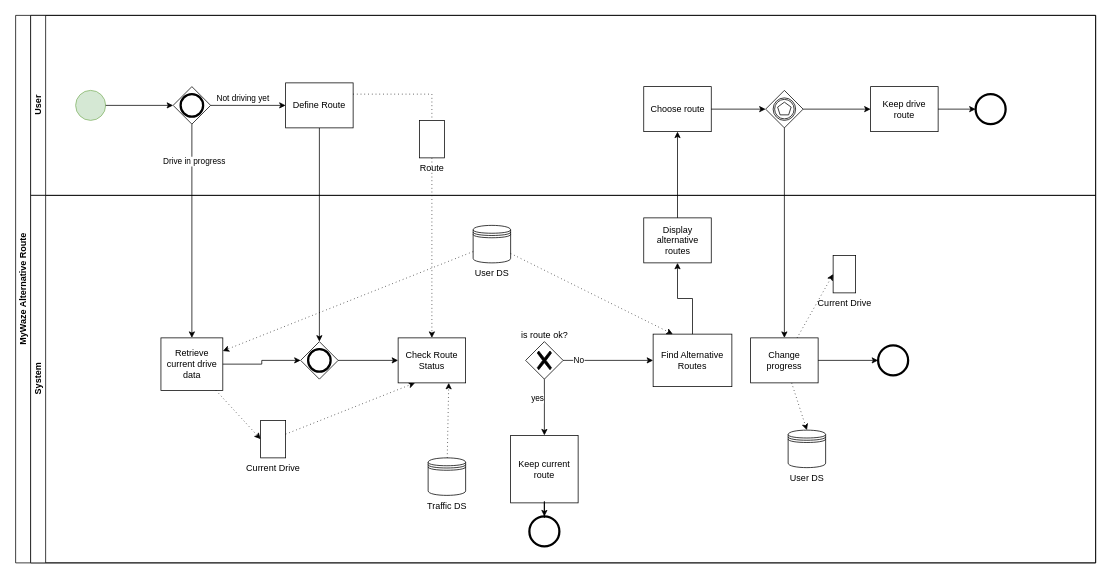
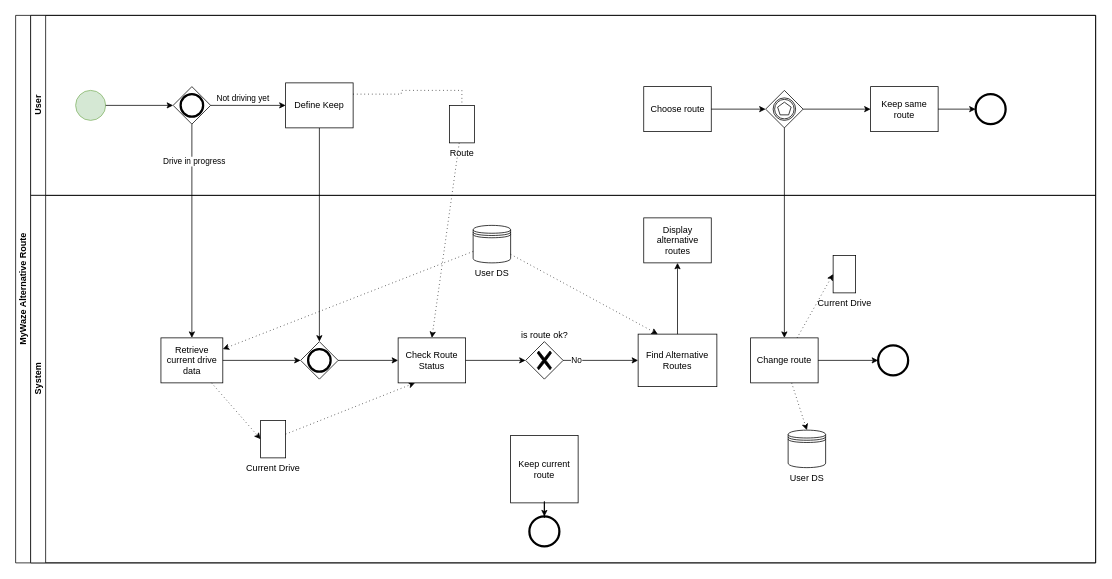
(319, 105) -> (319, 105)
(904, 109) -> (904, 109)
(432, 139) -> (462, 124)
(677, 178) -> none
none -> (492, 360)
(692, 360) -> (677, 360)
(784, 360) -> (784, 360)
(192, 364) -> (192, 360)
(448, 395) -> none
(544, 404) -> none
(447, 477) -> none
